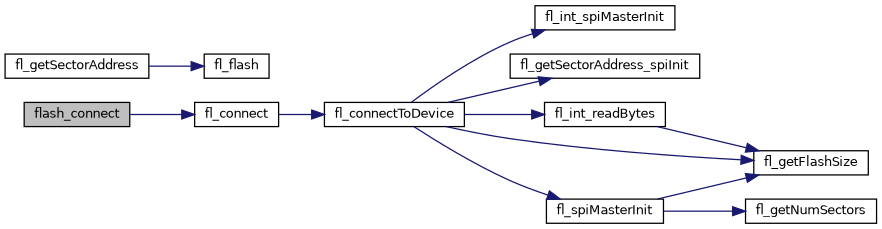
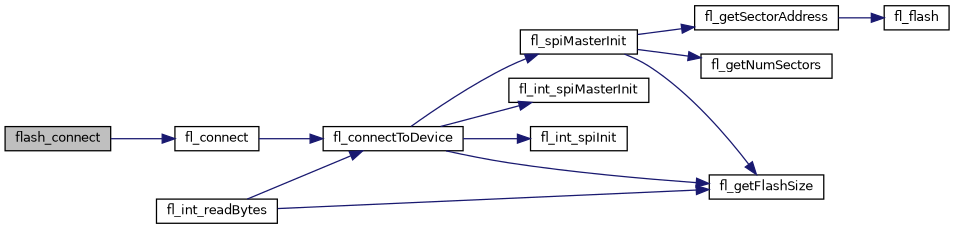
none -> (660, 32)
(605, 66) -> (579, 139)
(498, 114) -> (299, 177)
